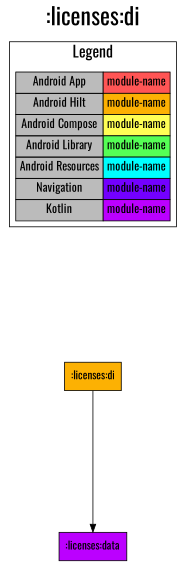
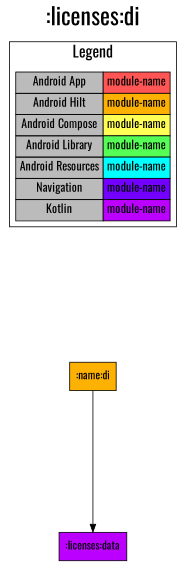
(93, 376) -> (93, 376)
